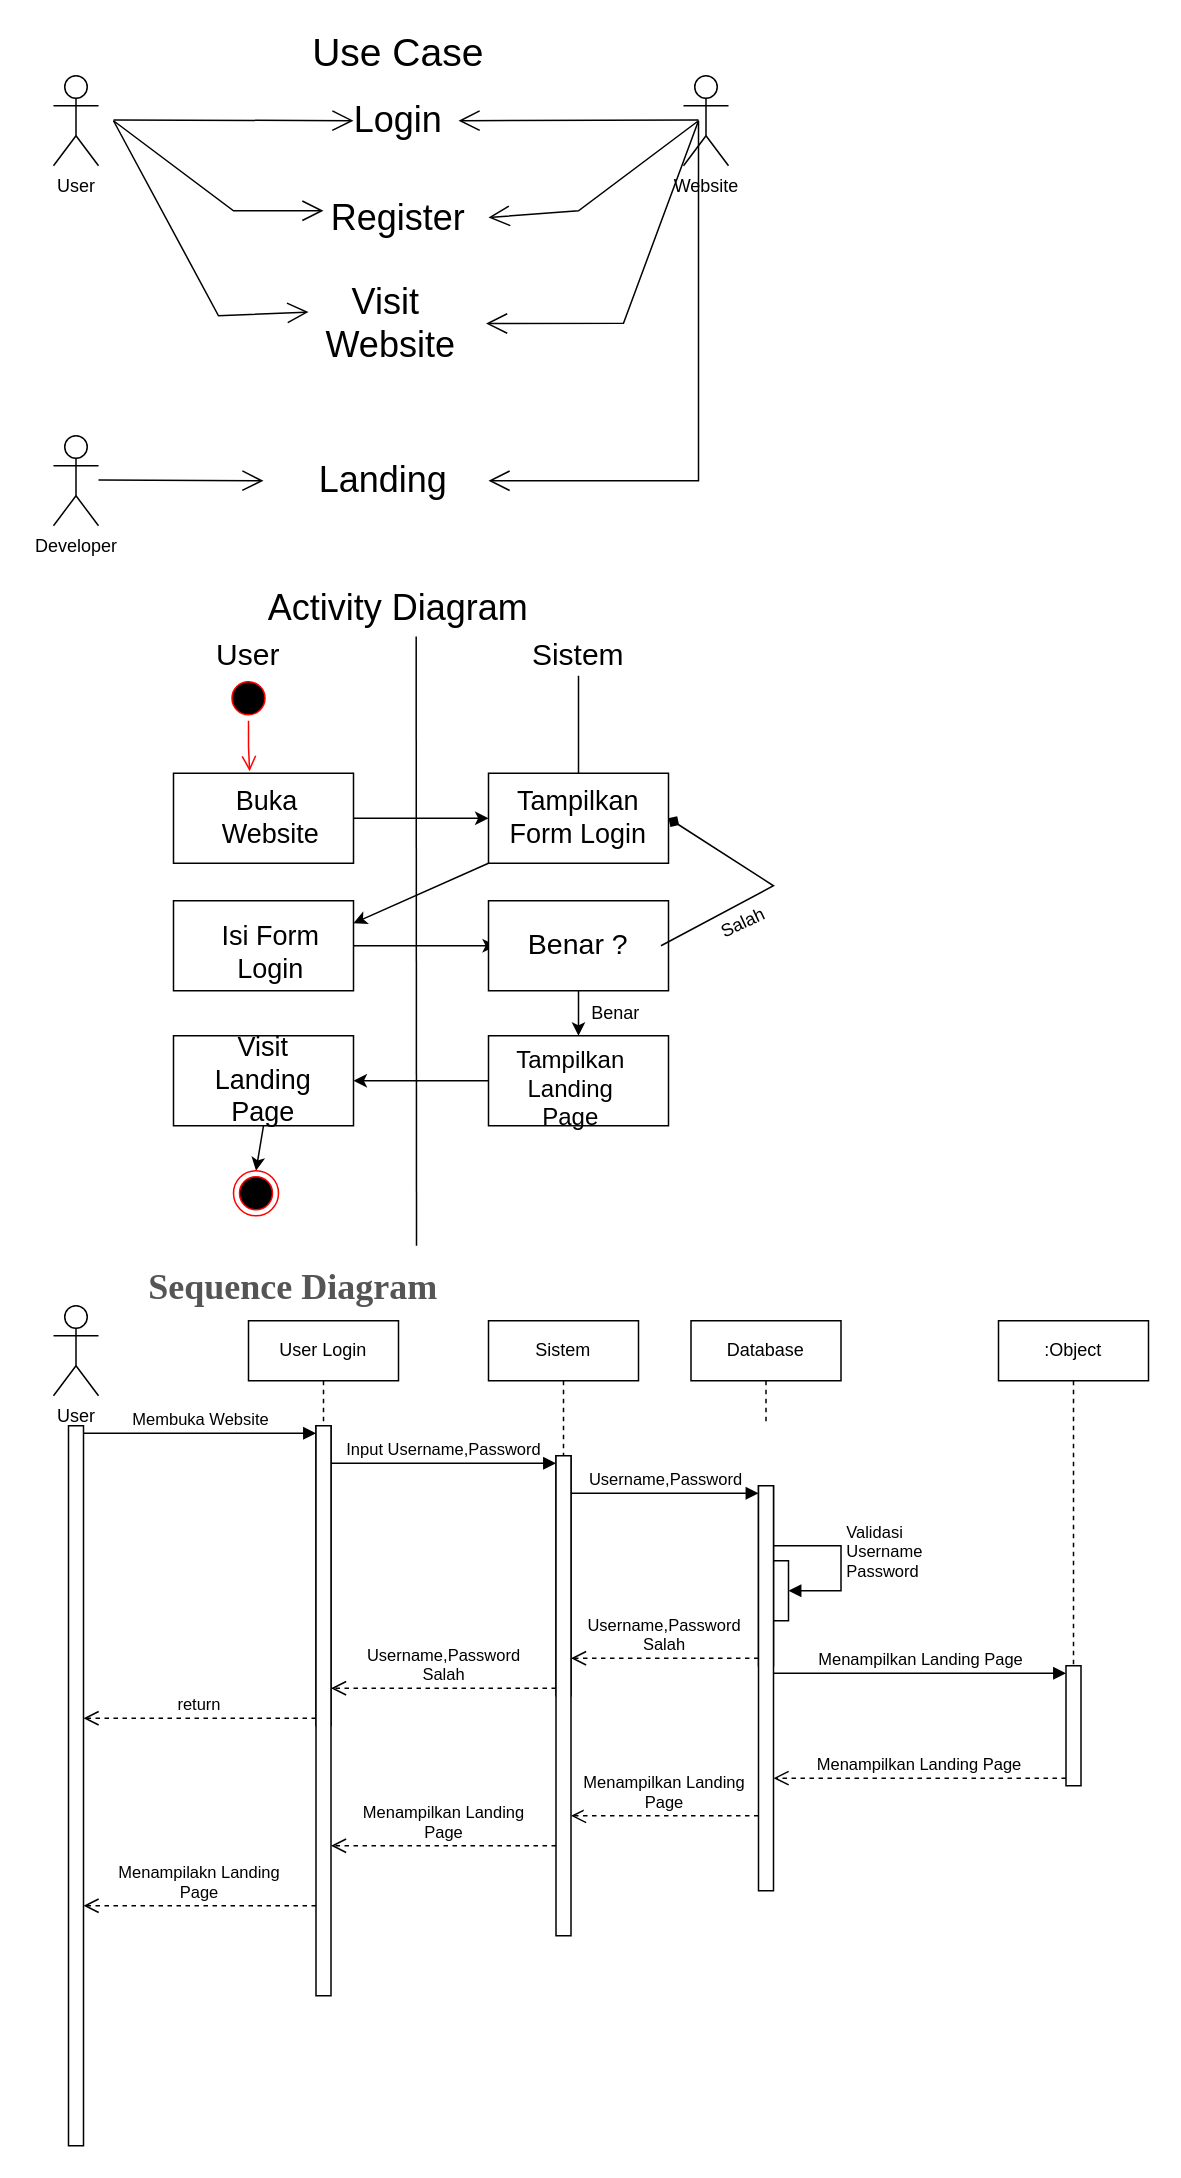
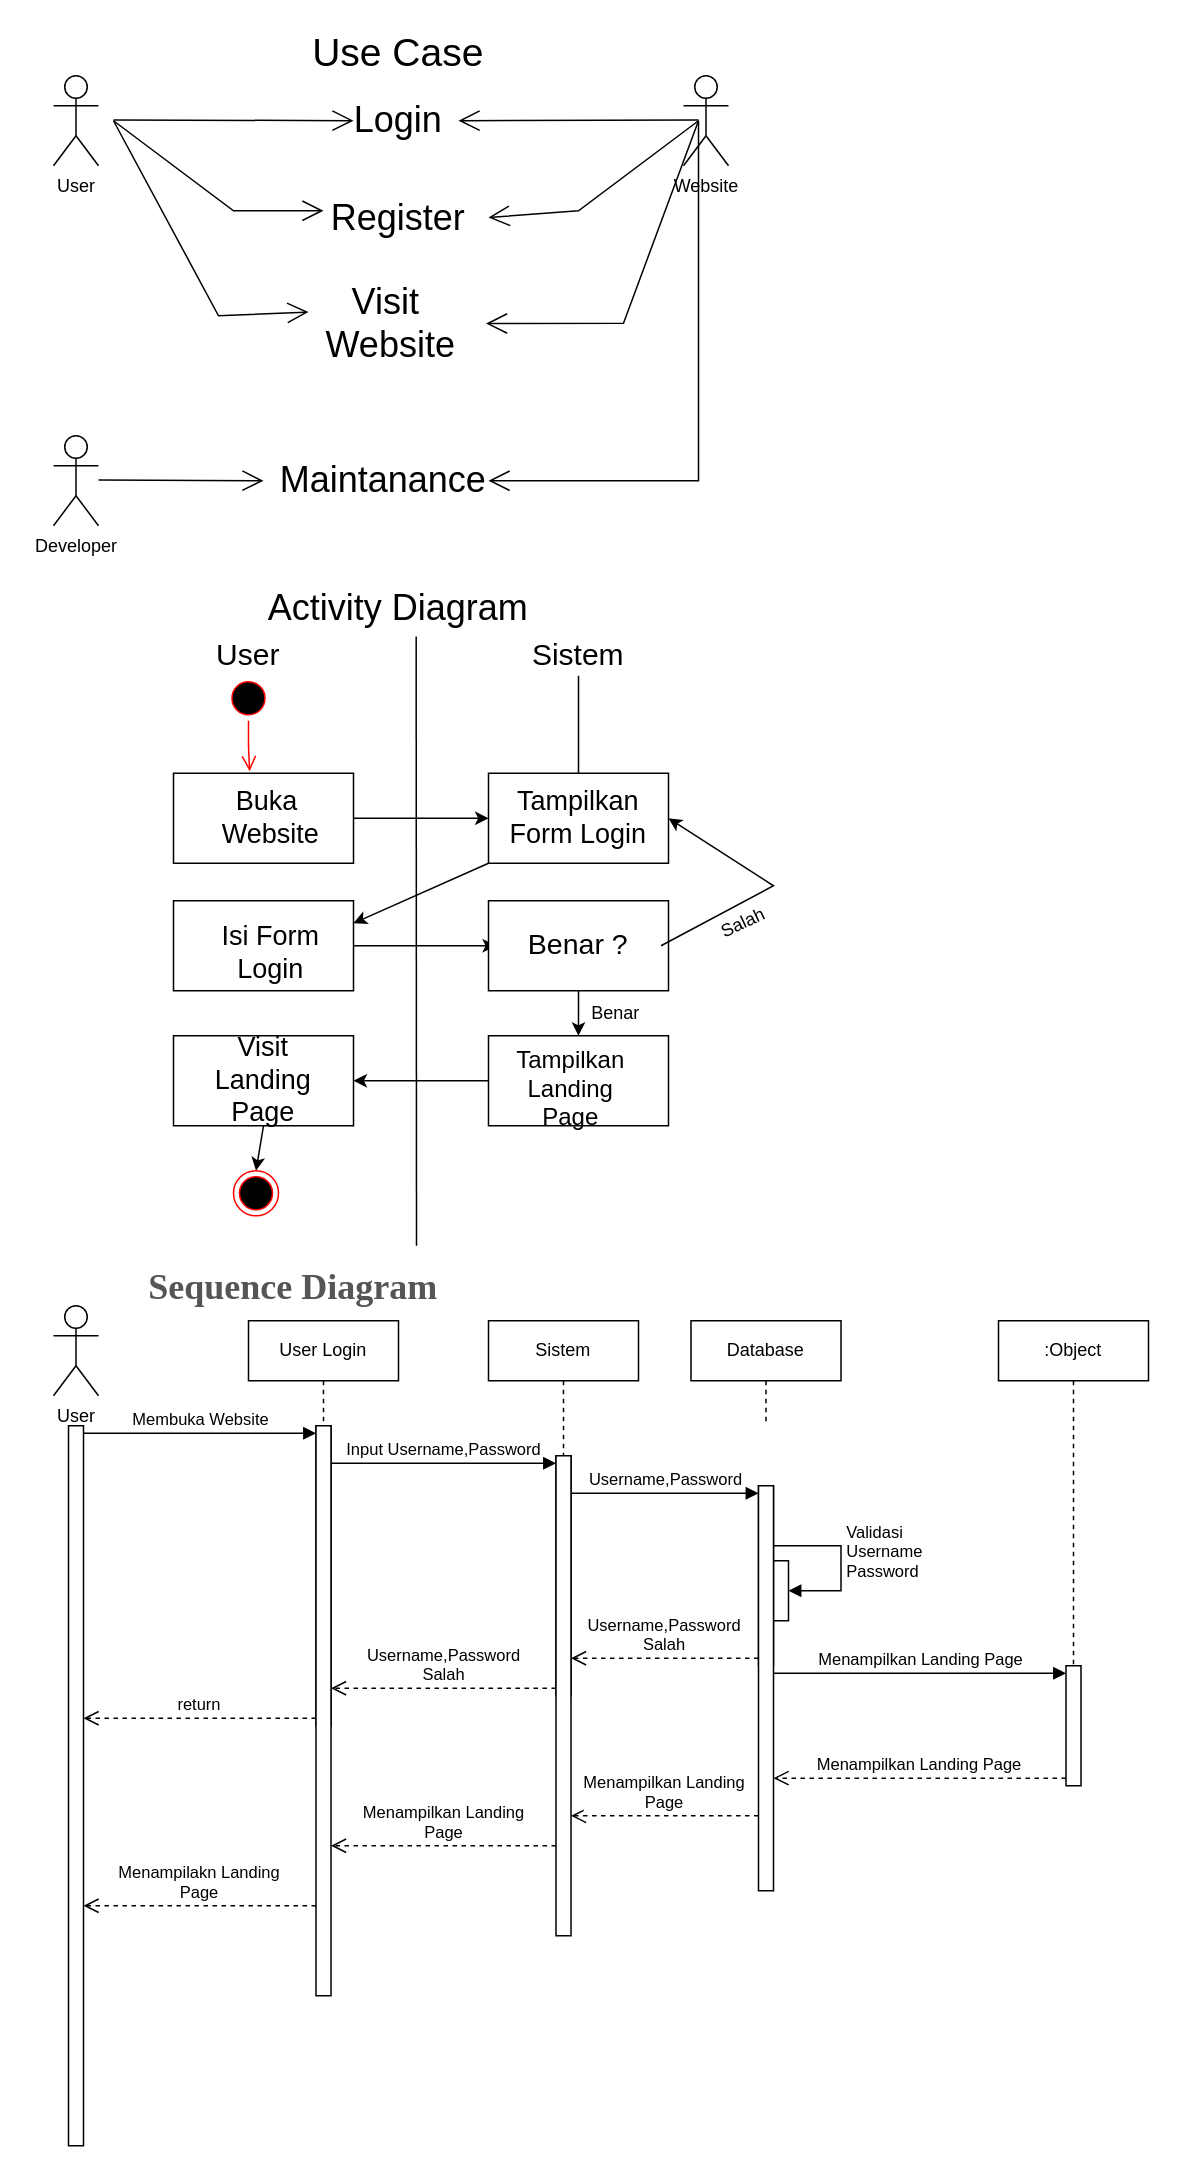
(383, 481) -> (383, 481)
(678, 825) -> (677, 824)
